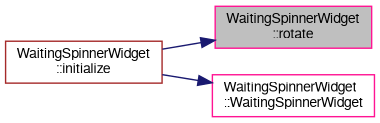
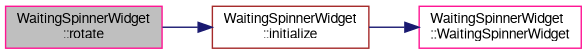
(182, 46) -> (180, 27)
